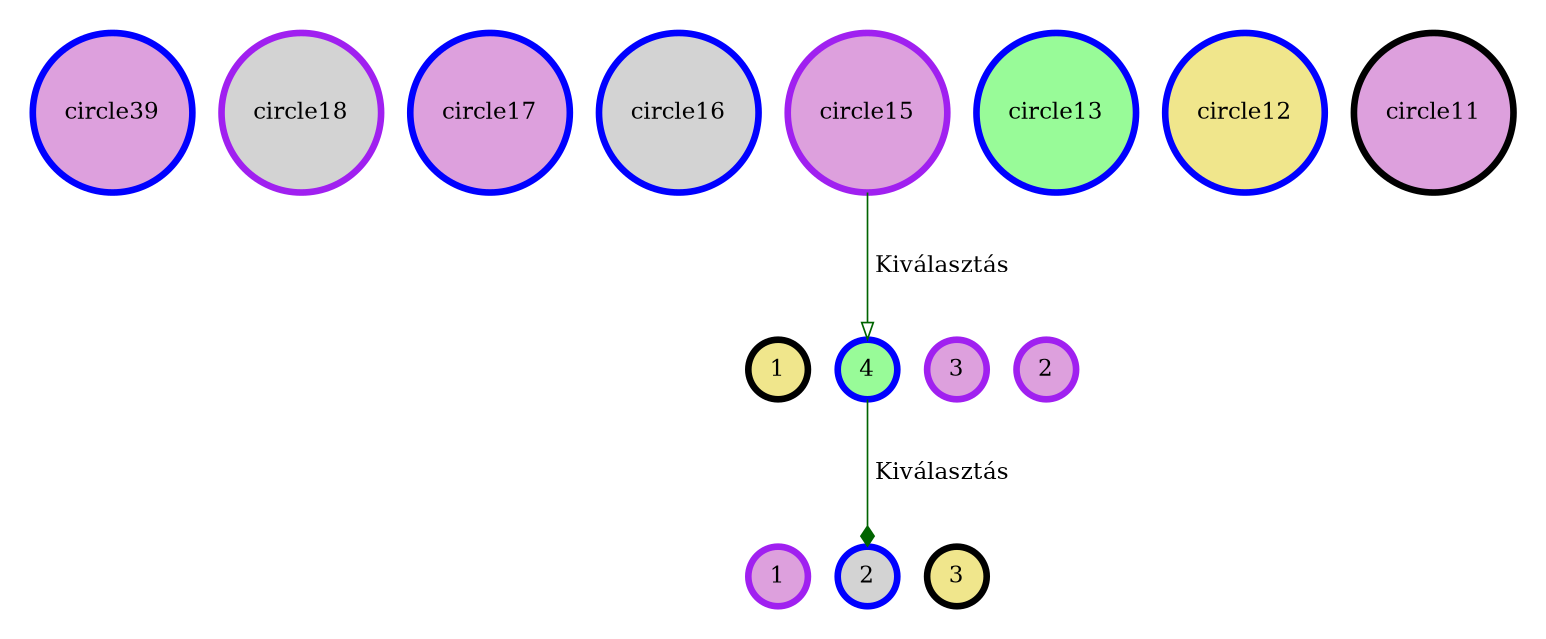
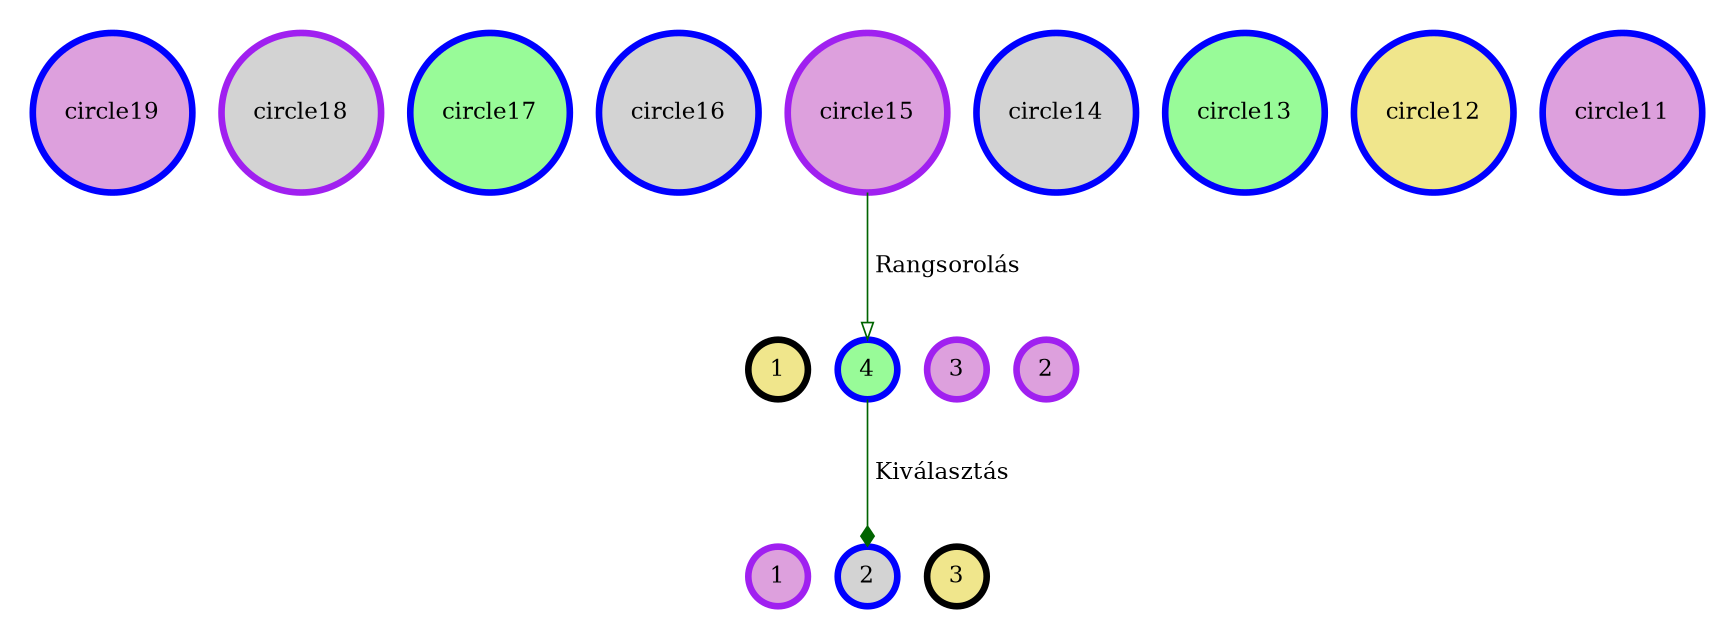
(113, 113) -> (113, 113)
(490, 113) -> (490, 113)
none -> (1056, 113)
(1434, 113) -> (1622, 113)
(939, 266) -> (944, 266)
